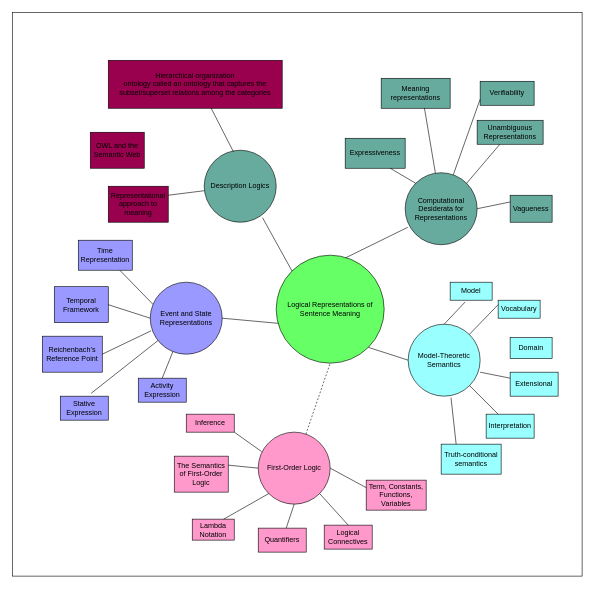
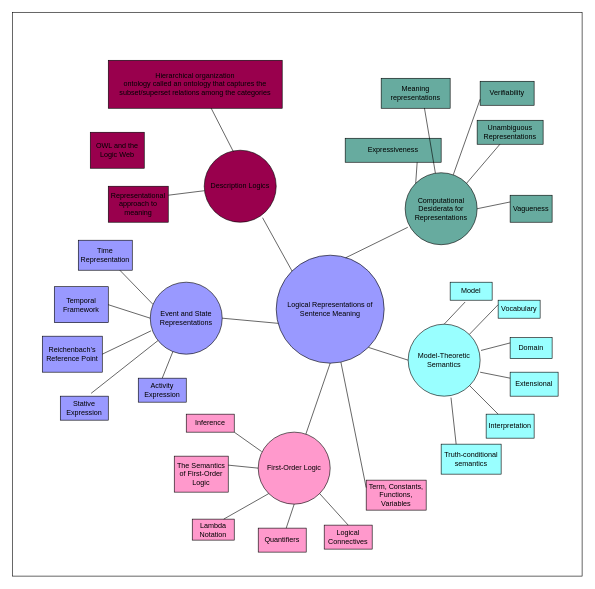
(117, 150) -> (117, 150)
(375, 153) -> (393, 150)
(240, 186) -> (240, 186)
(330, 309) -> (330, 309)
none -> (496, 347)
(318, 399) -> (318, 399)
(348, 478) -> (354, 425)
